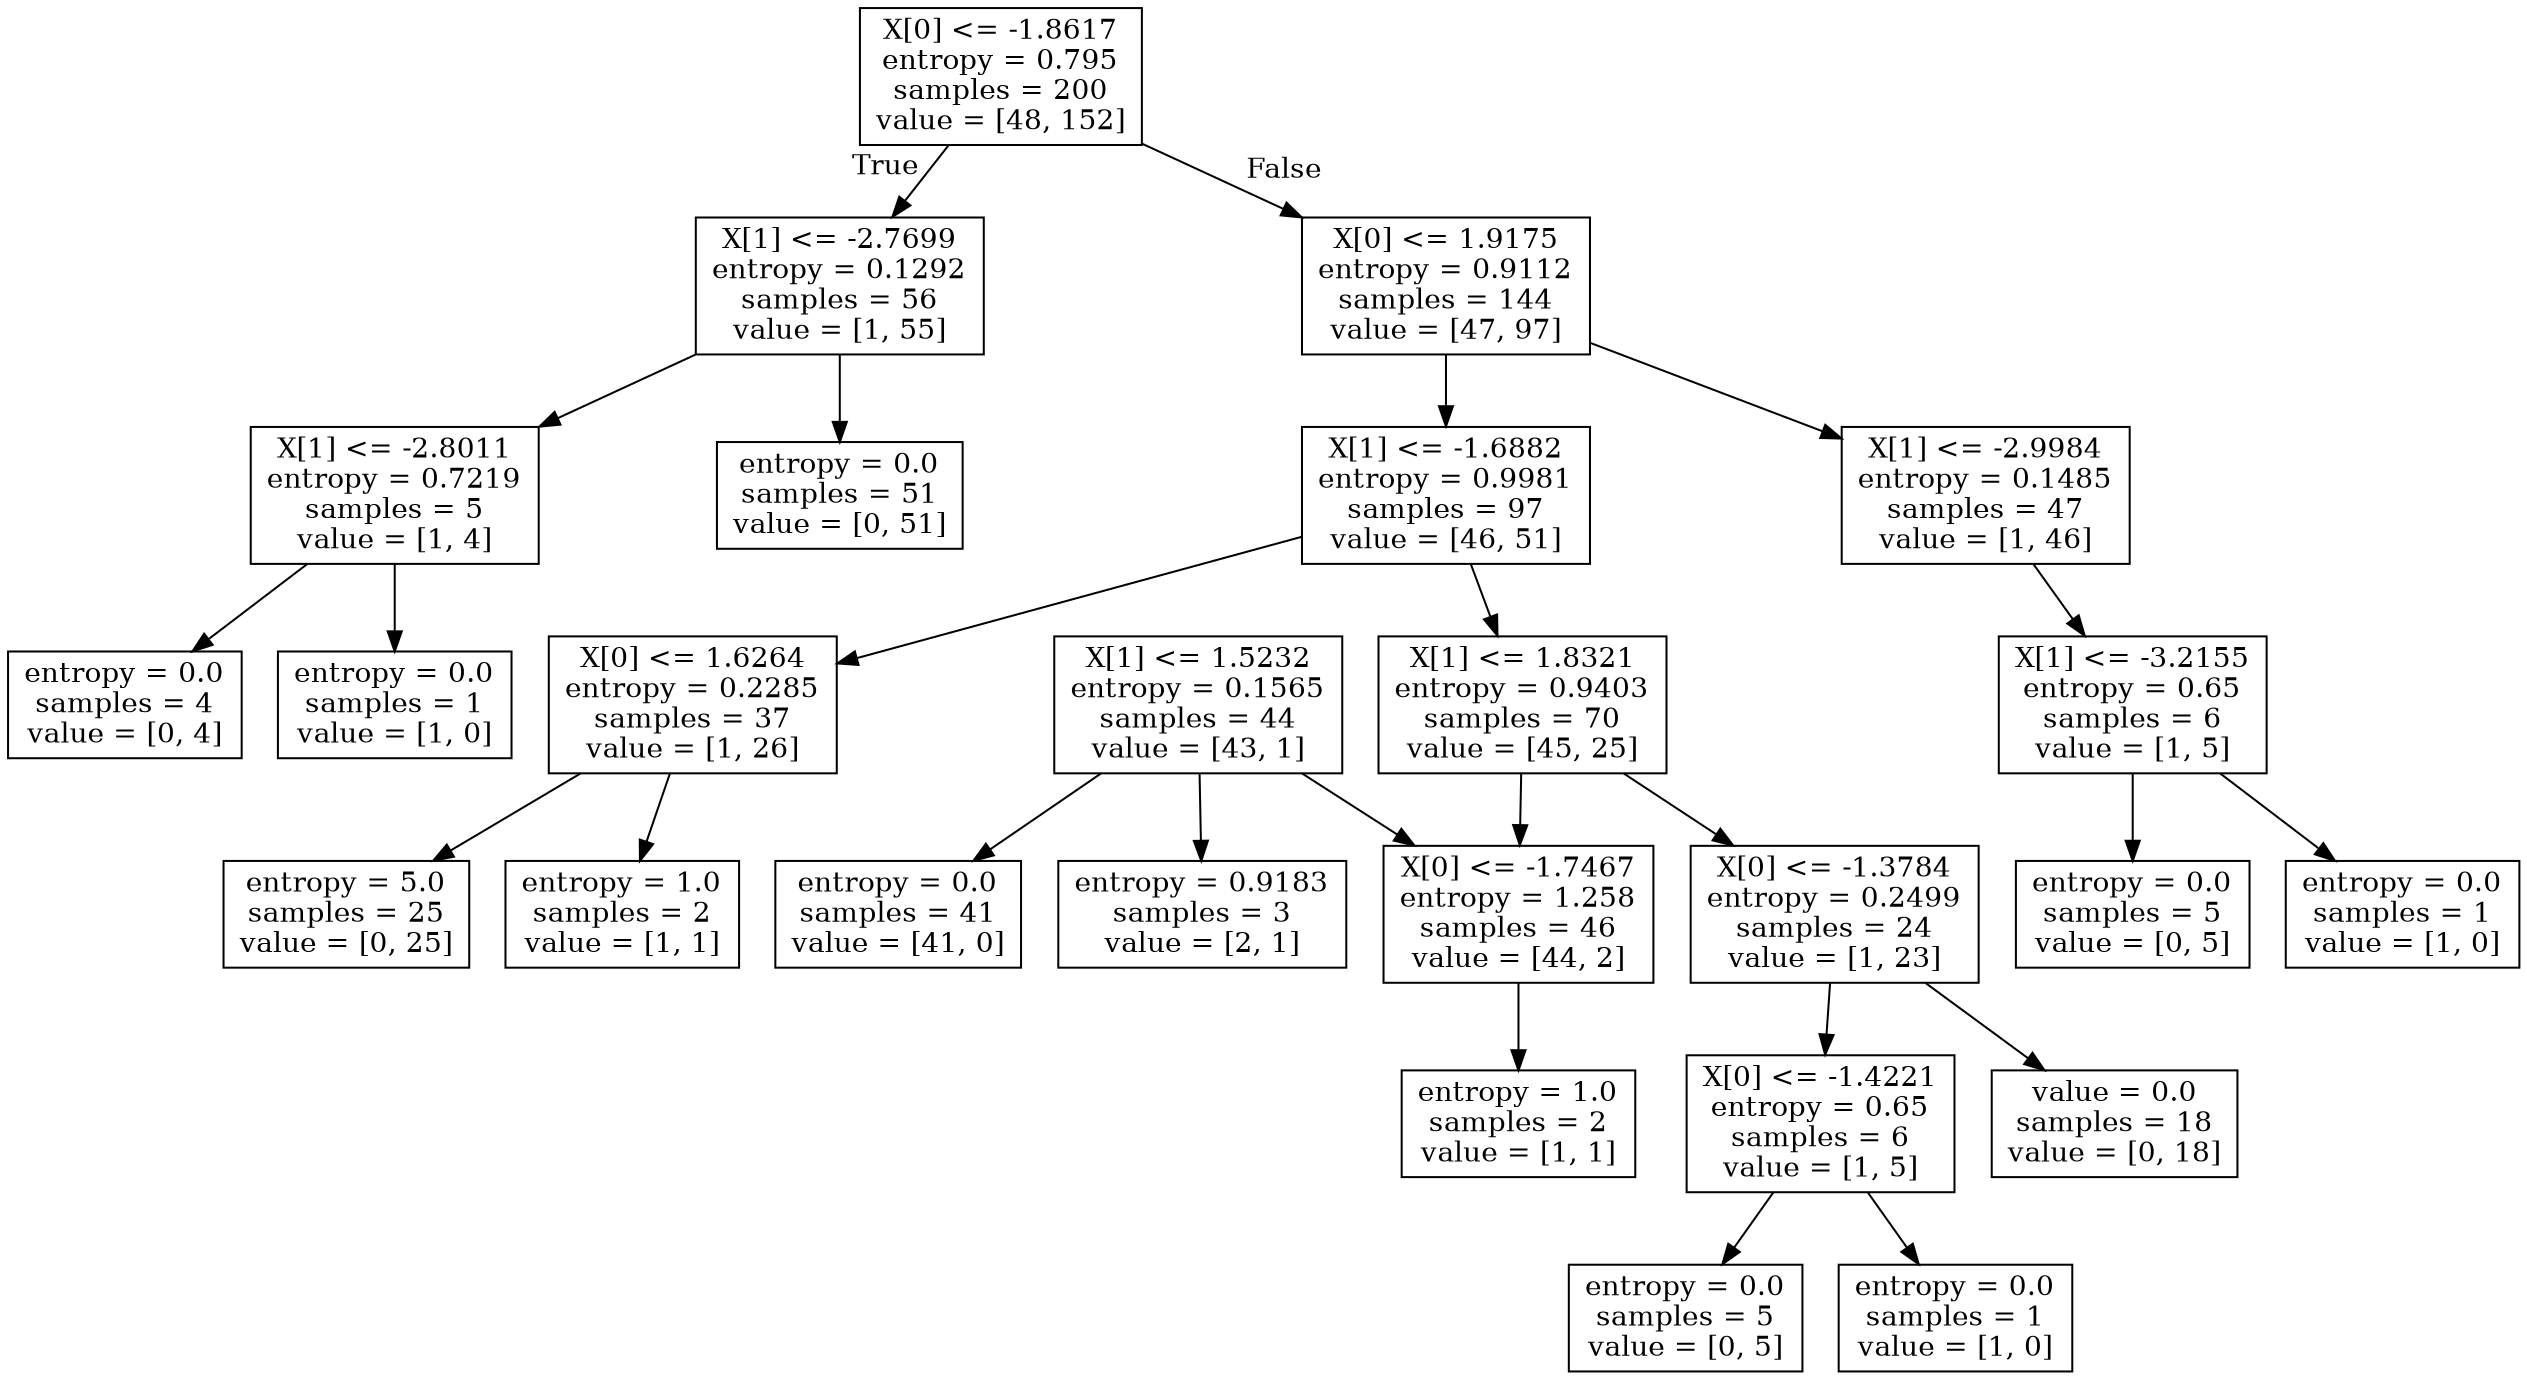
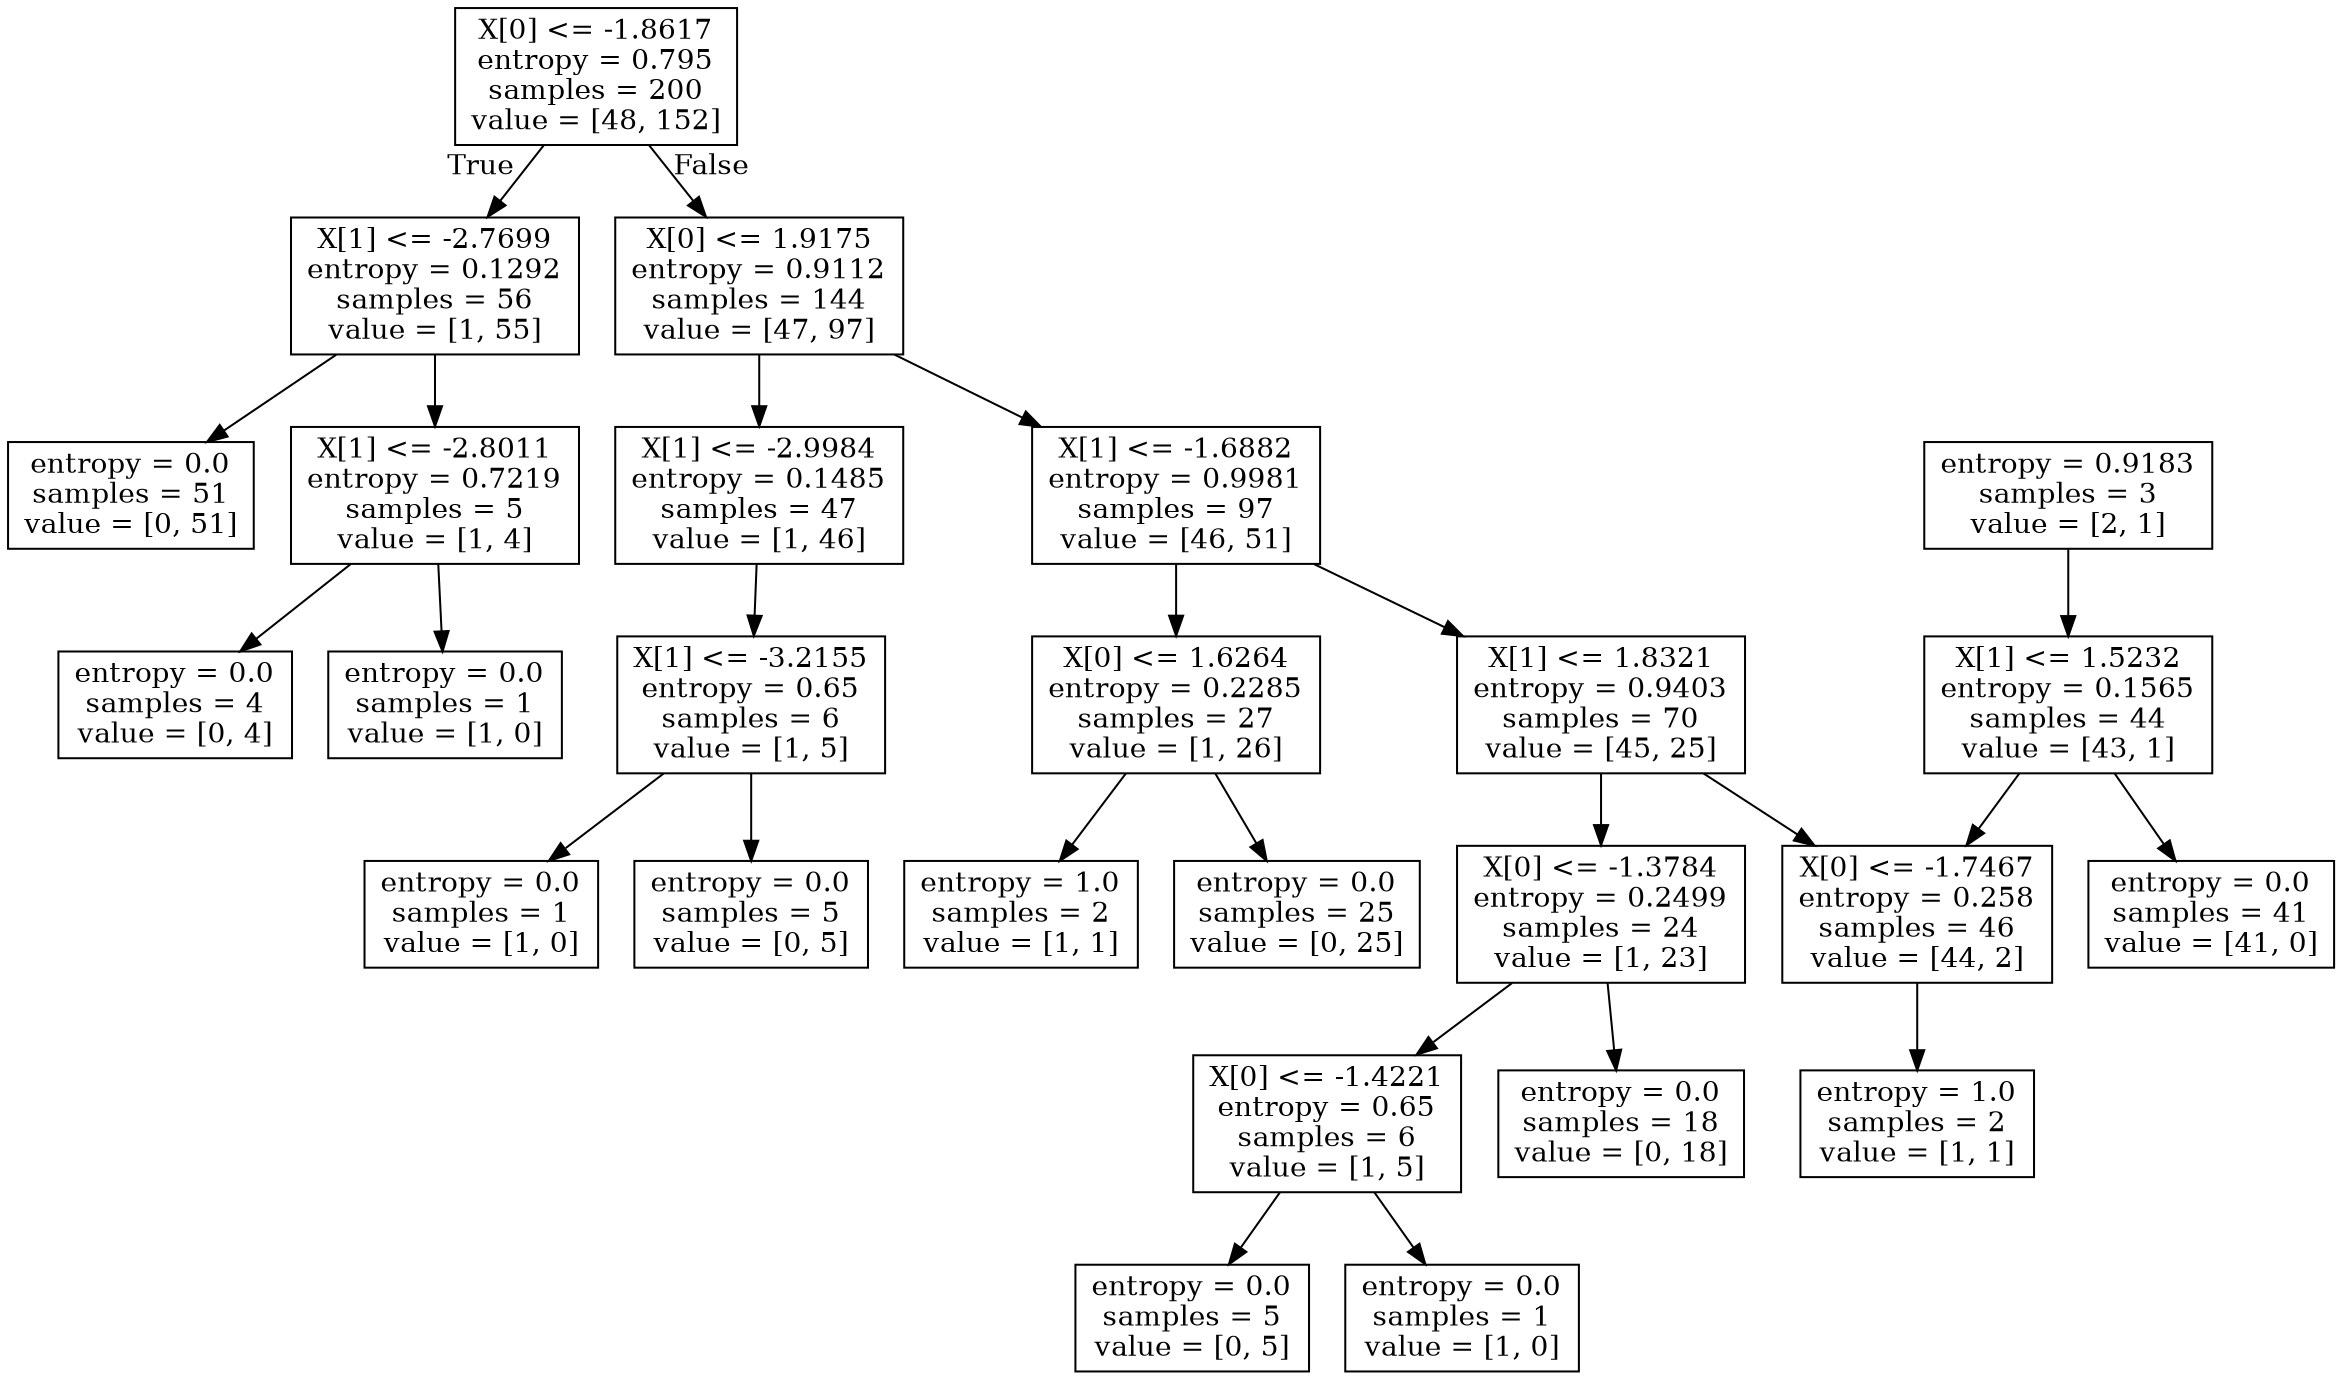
(693, 705) -> (1176, 705)
(1200, 807) -> (2068, 583)
(346, 914) -> (1297, 914)
(1518, 914) -> (1917, 914)
(2115, 1124) -> (1621, 1124)
